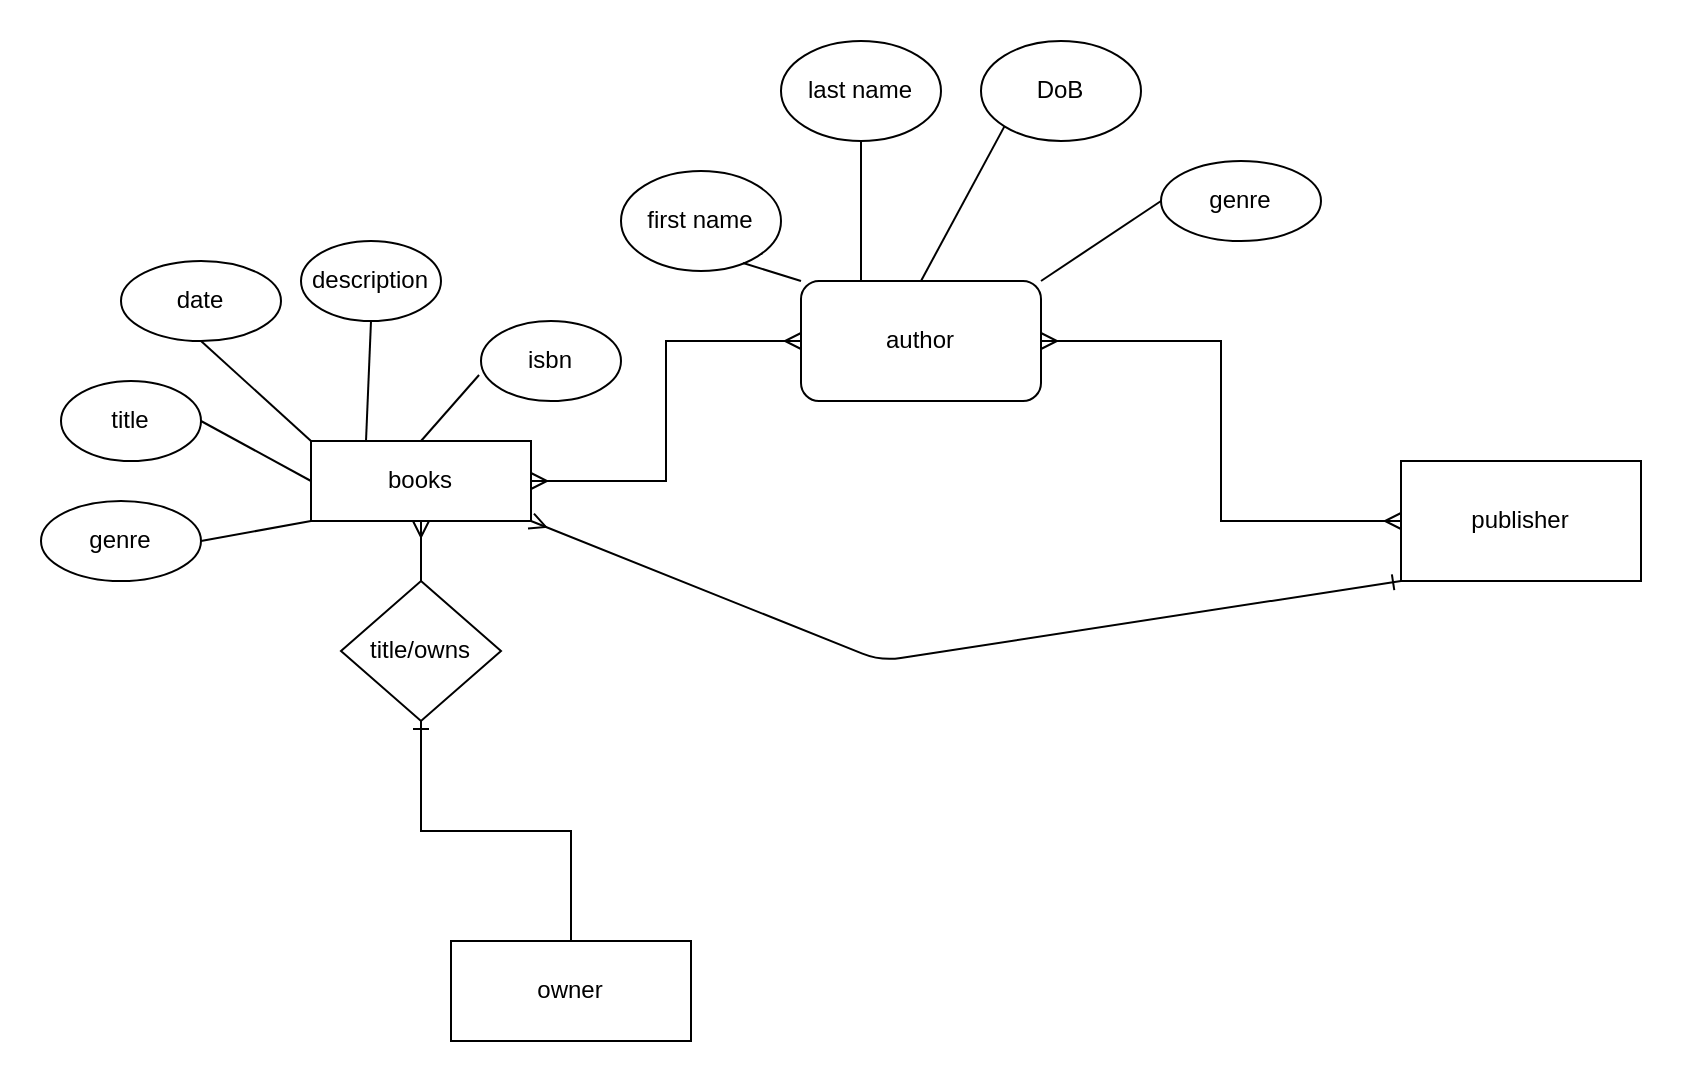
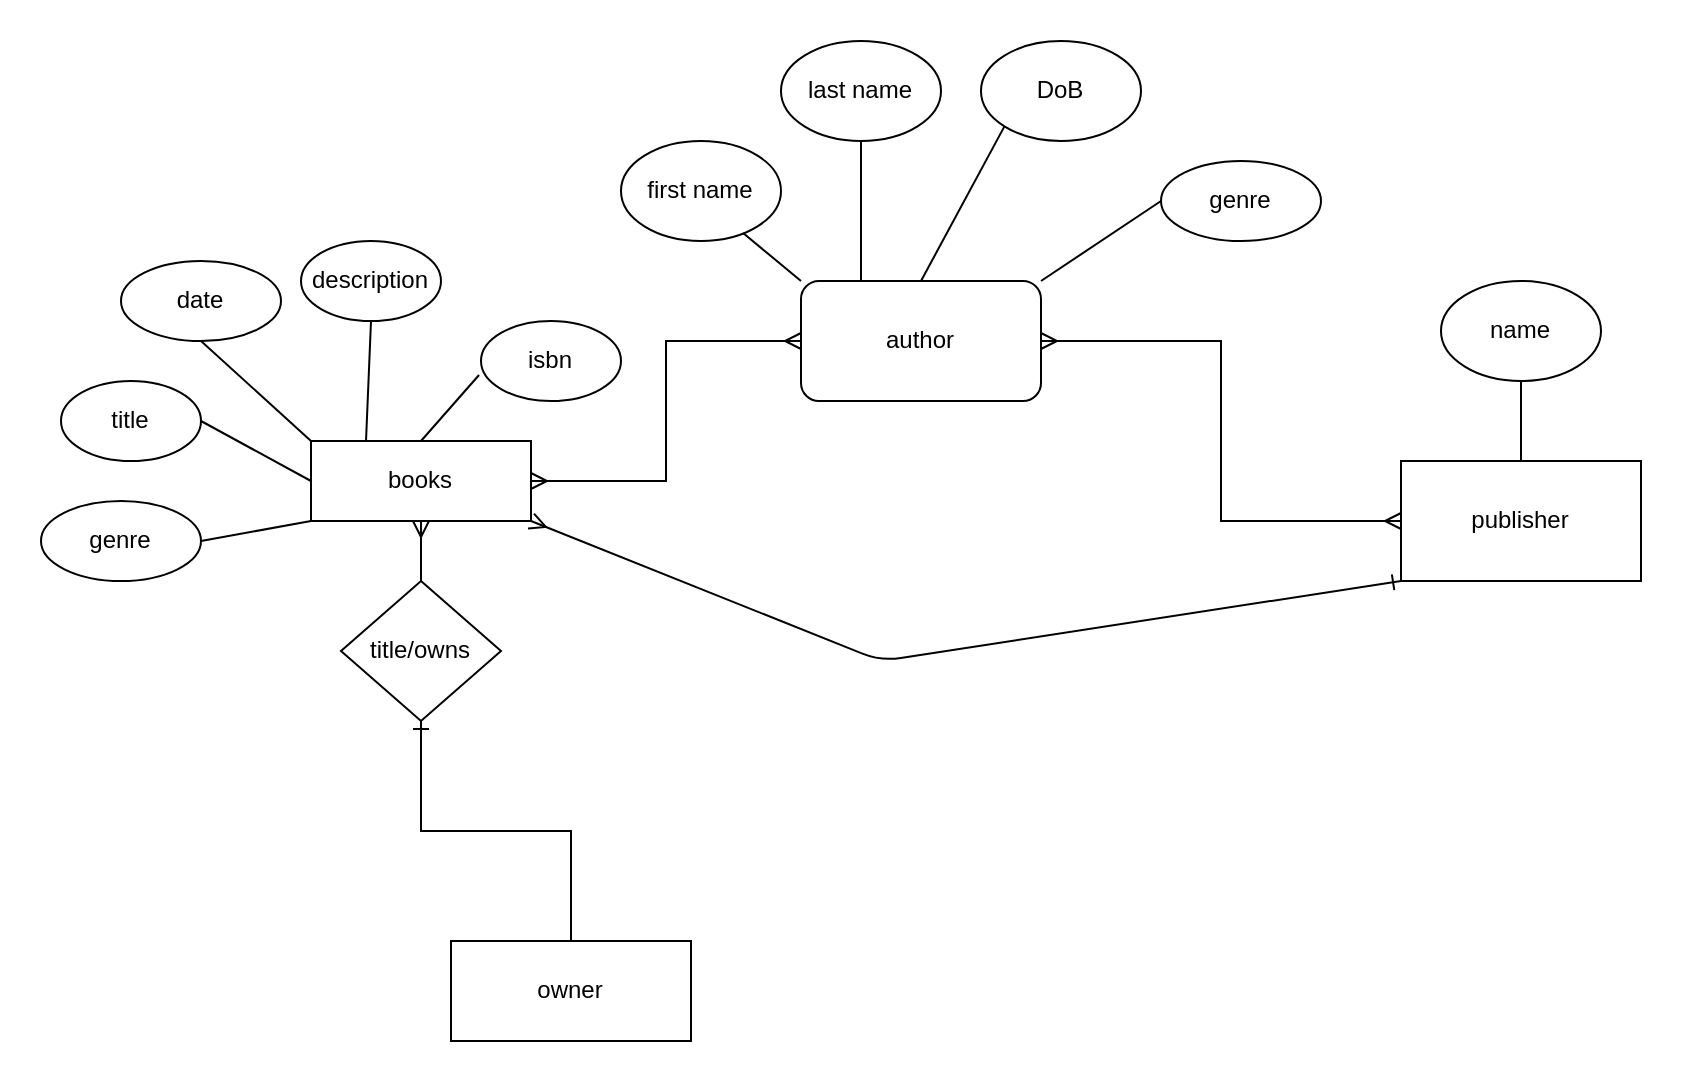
(701, 221) -> (701, 191)
none -> (1521, 331)
none -> (1521, 421)
